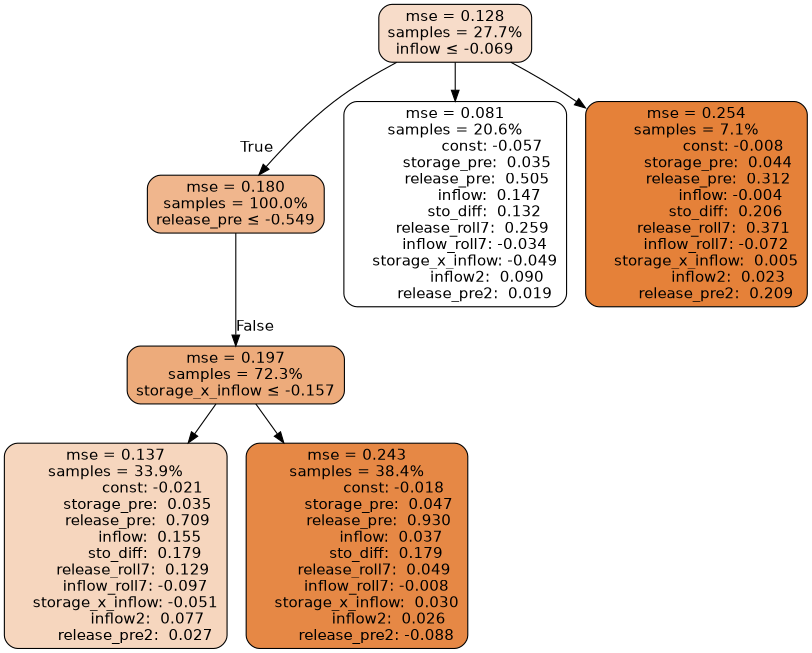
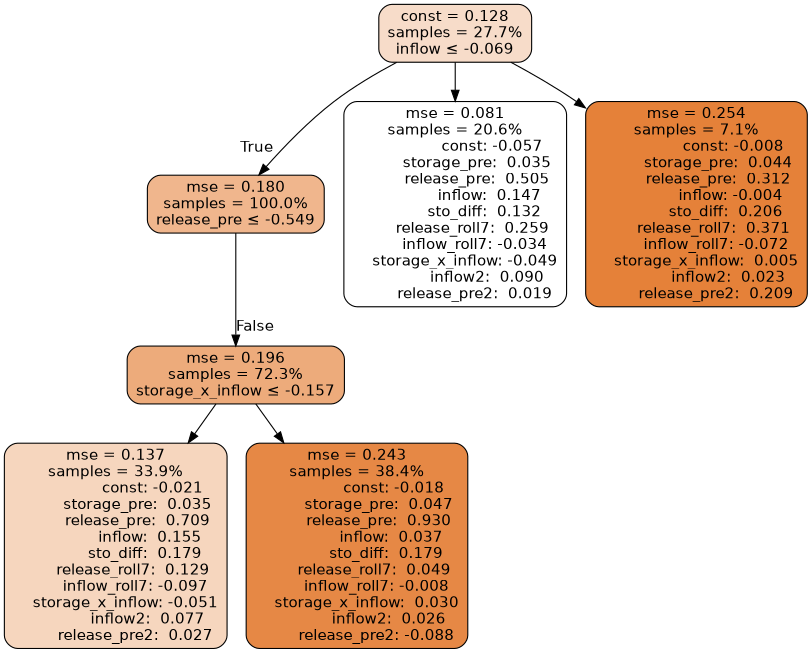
(455, 33) -> (455, 33)
(236, 375) -> (236, 375)
